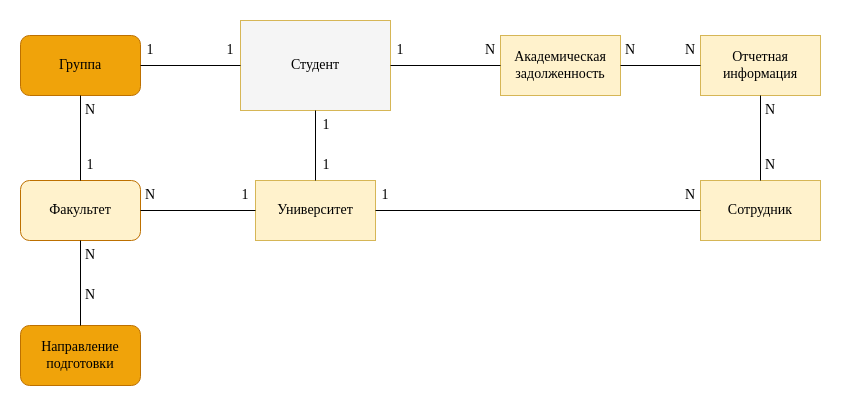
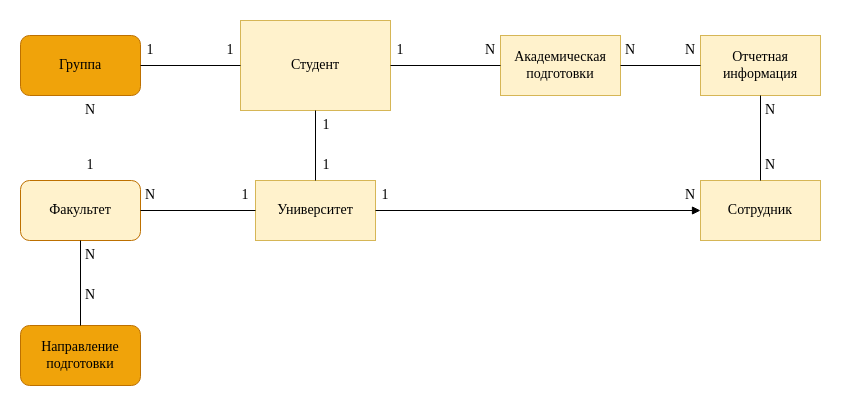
(316, 66) -> (316, 66)
(561, 66) -> (561, 66)
(81, 139) -> none
(694, 211) -> (691, 211)
